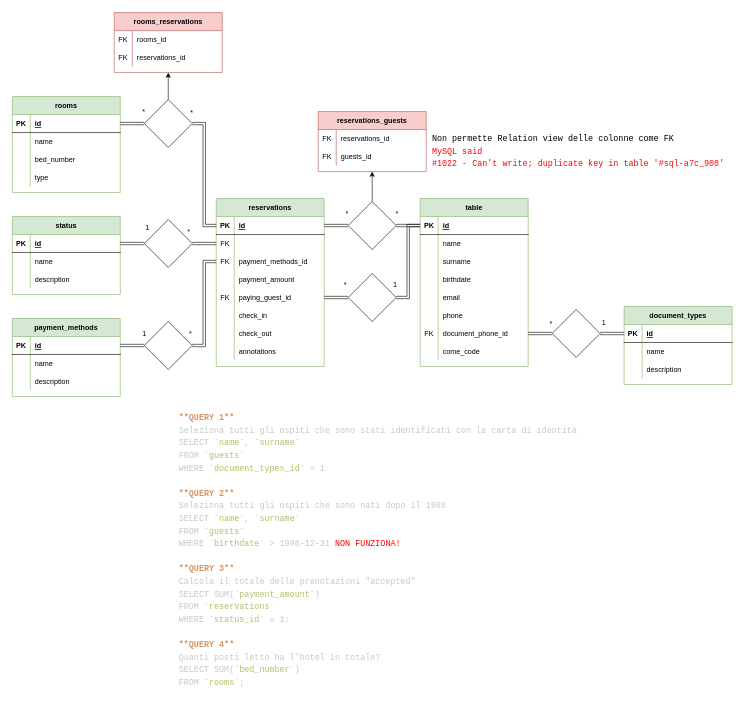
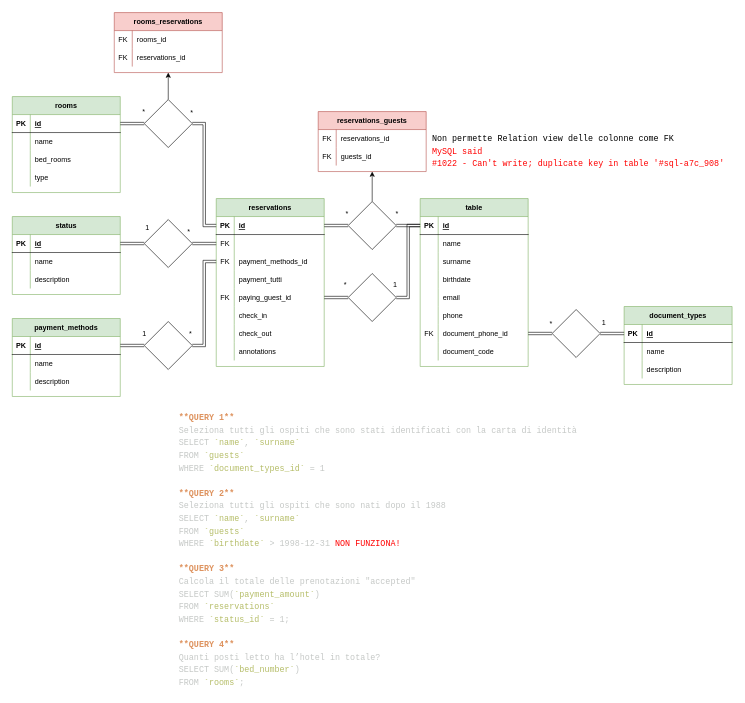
(55, 160) -> (53, 160)
(267, 280) -> (264, 280)
(461, 352) -> (469, 352)
